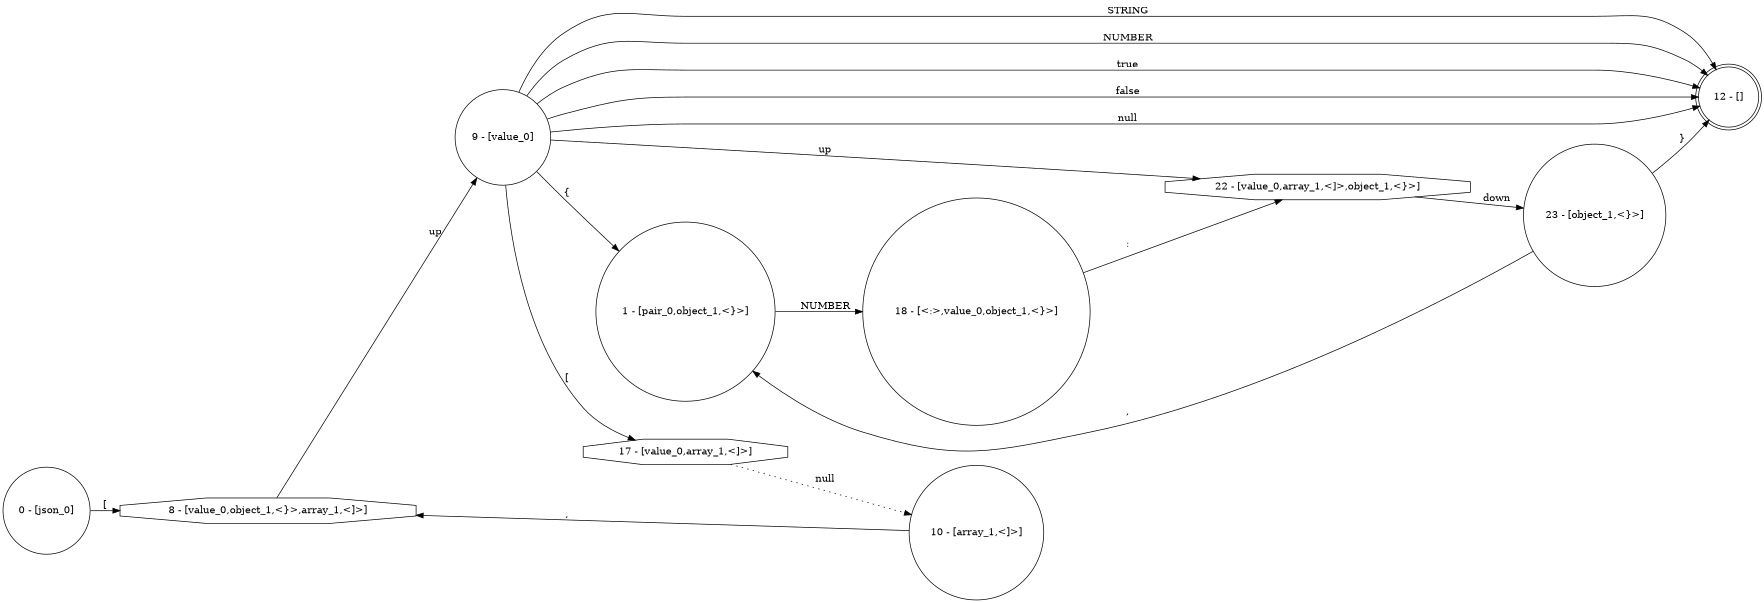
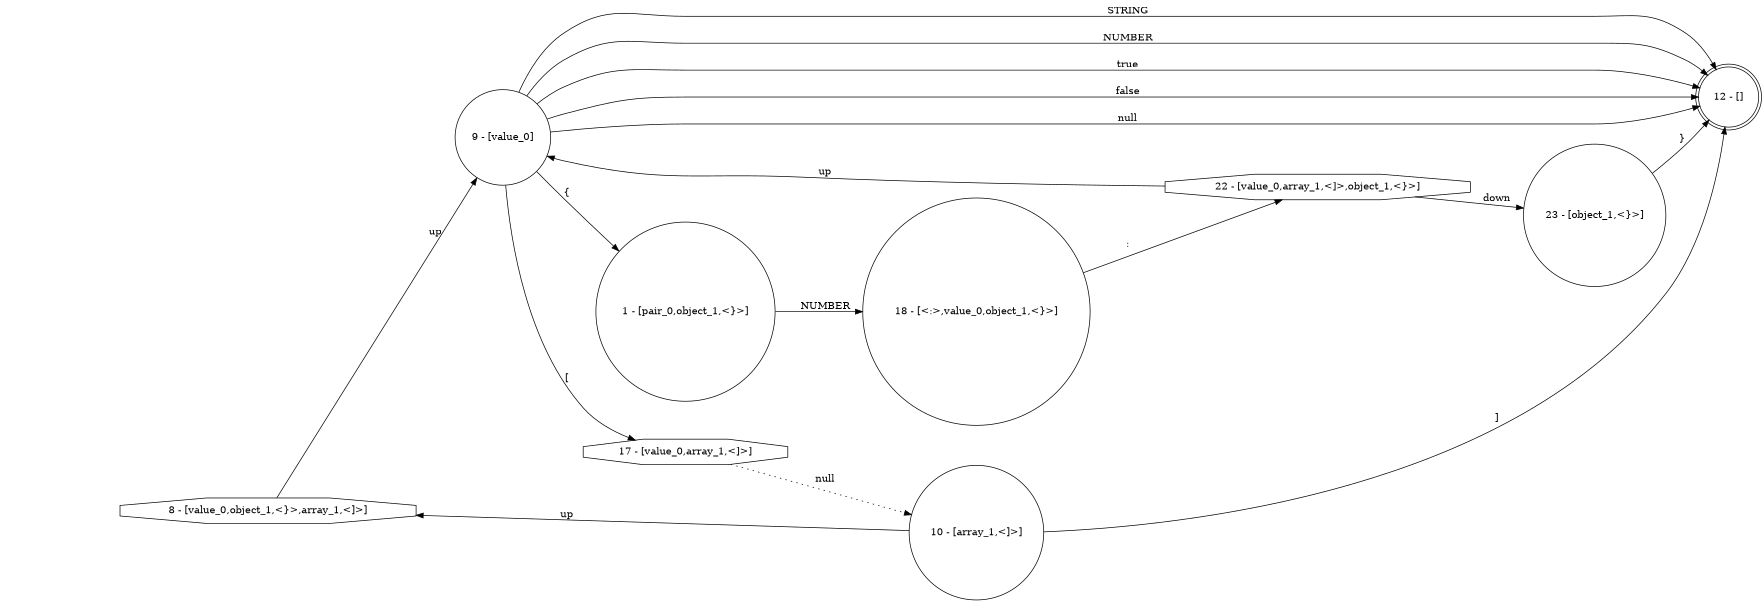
(872, 158) -> (859, 179)
(1153, 417) -> none
none -> (1461, 444)
(47, 511) -> none
(567, 515) -> (567, 515)
